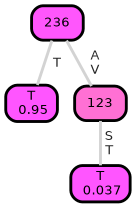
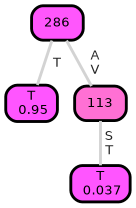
(57, 23) -> (57, 23)
(100, 103) -> (100, 103)
